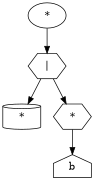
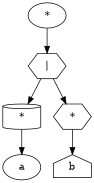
none -> (22, 167)
